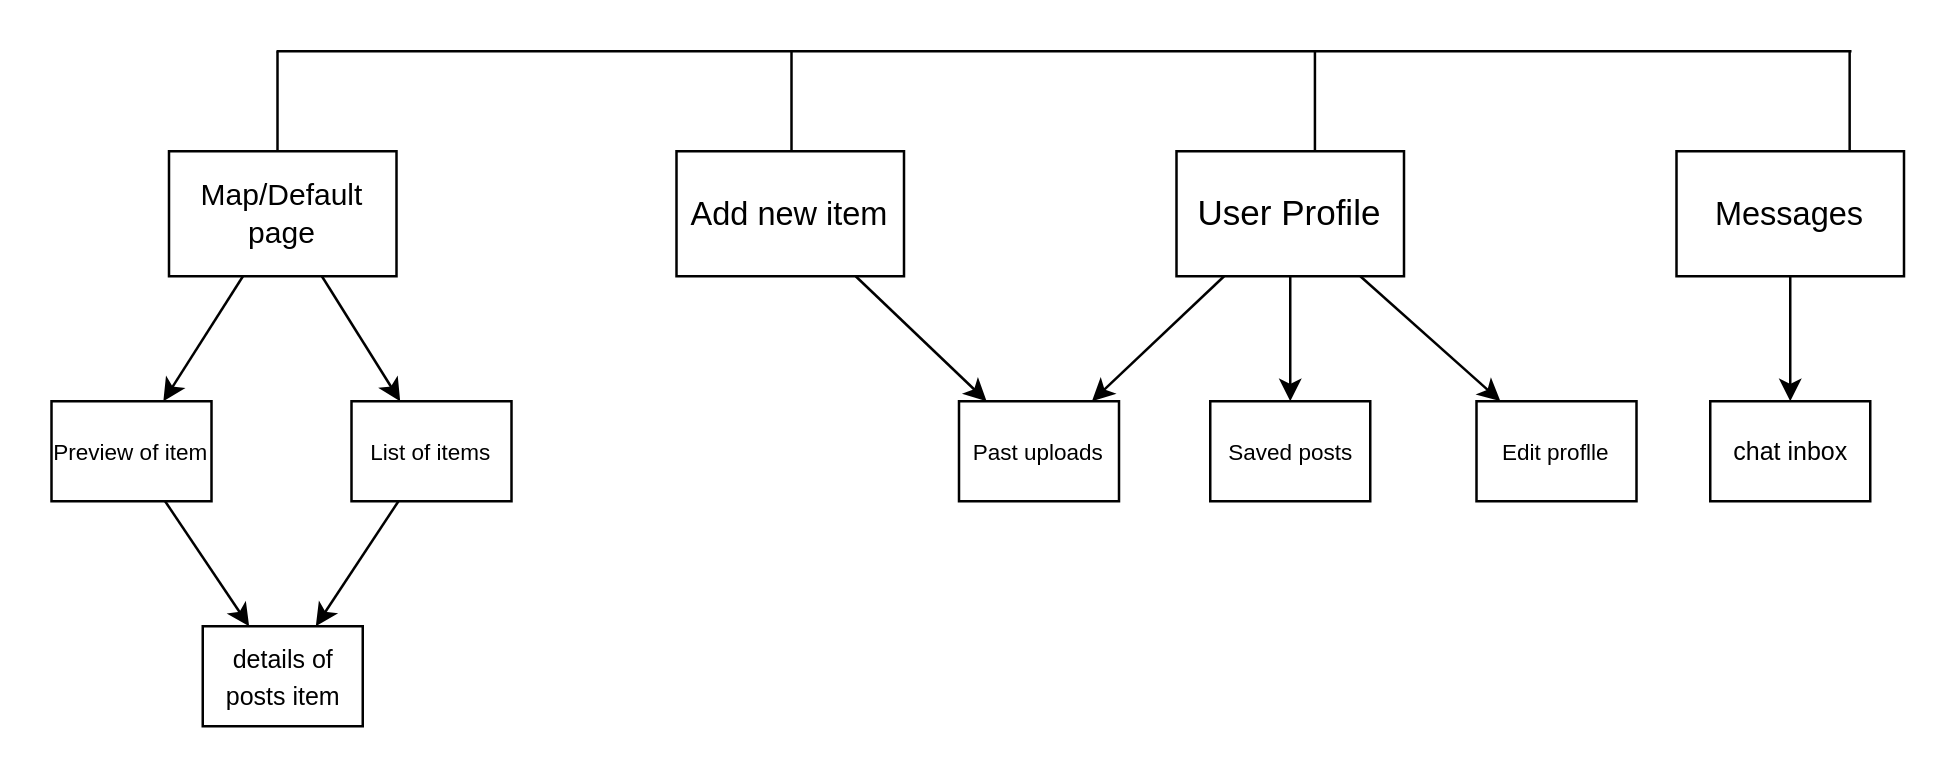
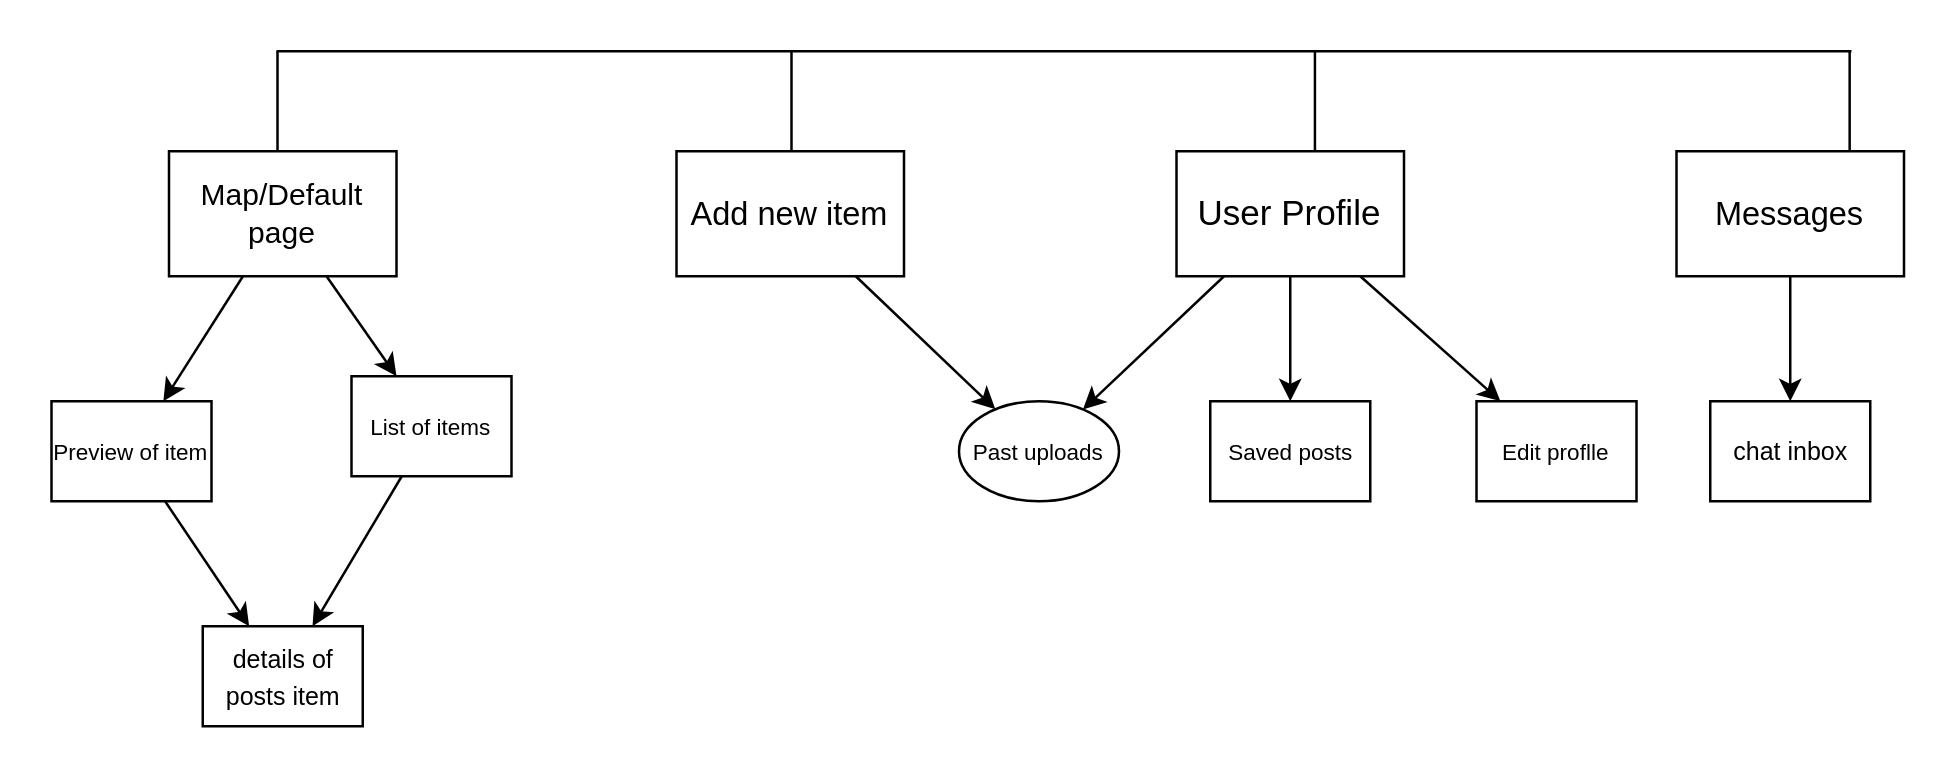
(431, 451) -> (431, 426)
(1039, 451) -> (1039, 451)
